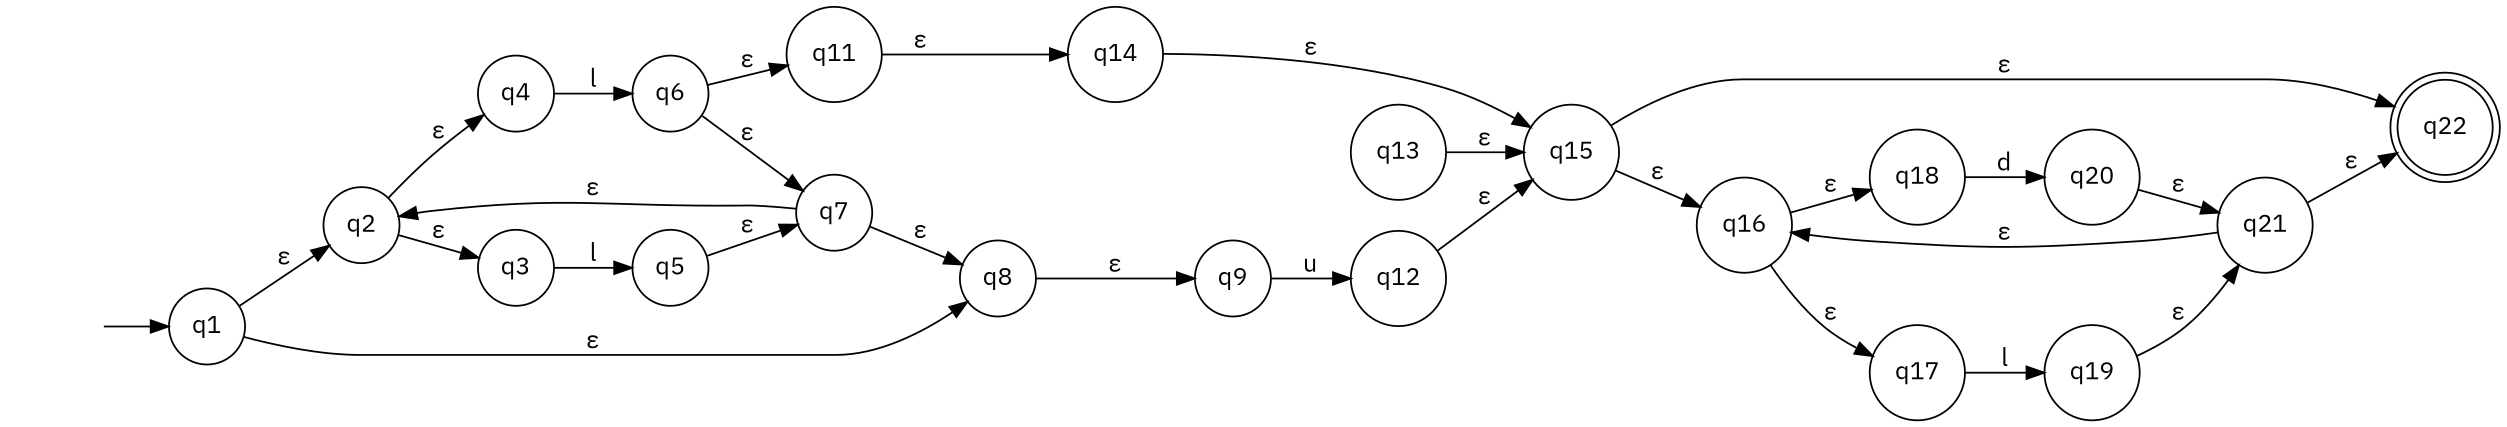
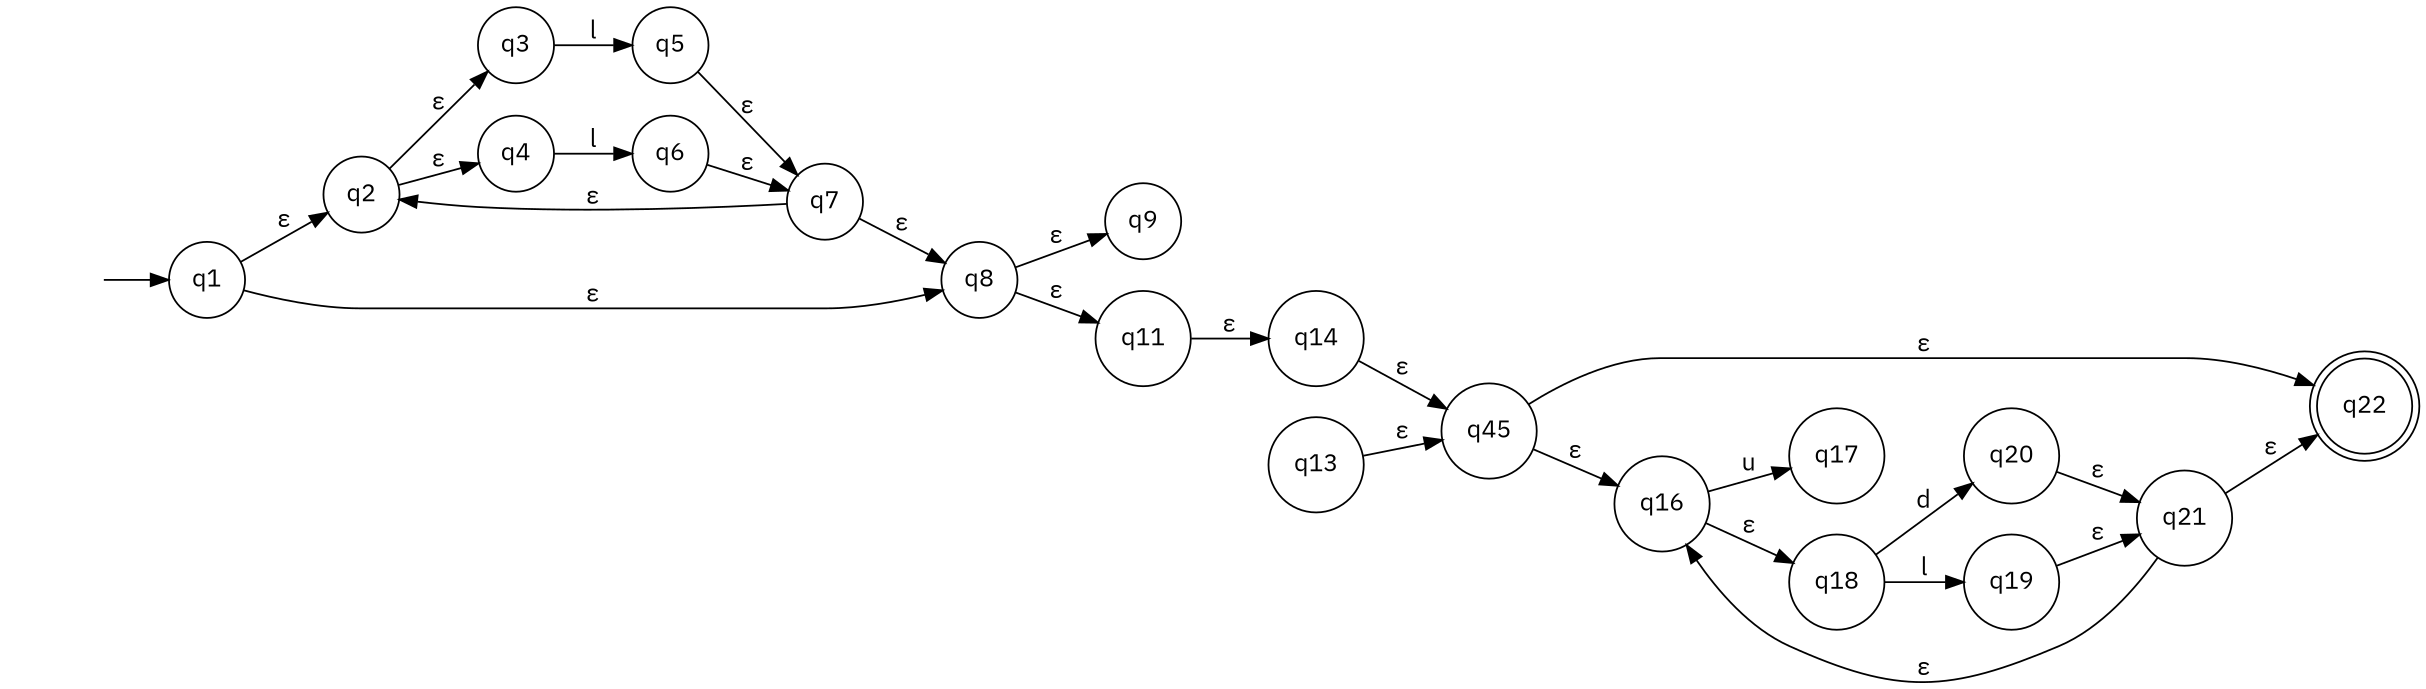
(739, 77) -> (1049, 305)
(1571, 152) -> (1489, 431)
(1398, 278) -> none
(1831, 313) -> (1749, 464)
(1996, 373) -> (1915, 582)
